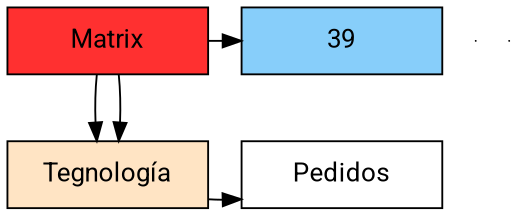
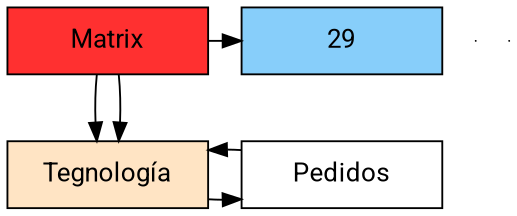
(342, 41) -> (342, 41)
none -> (234, 150)
